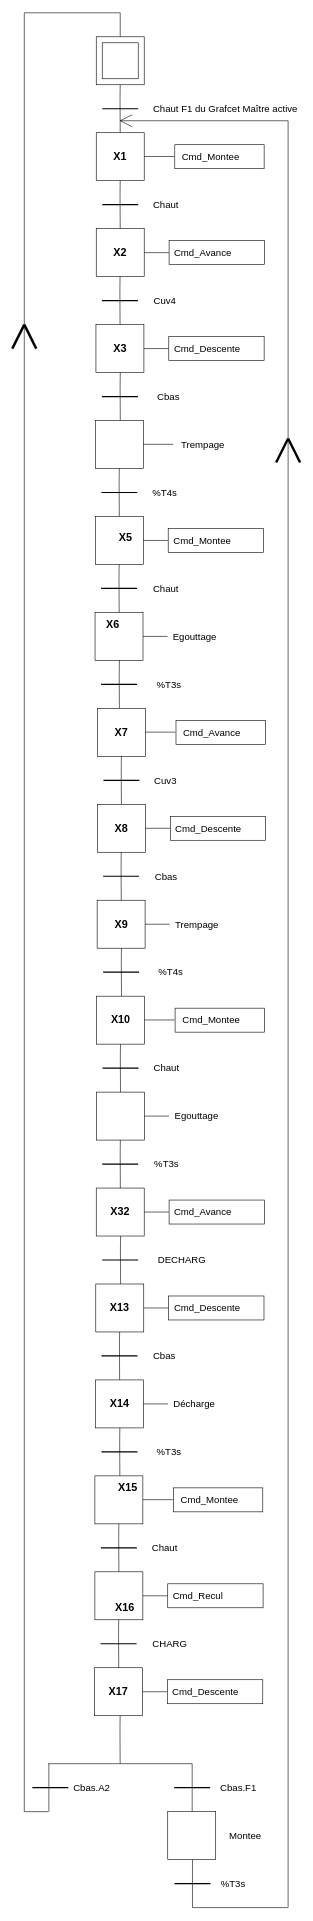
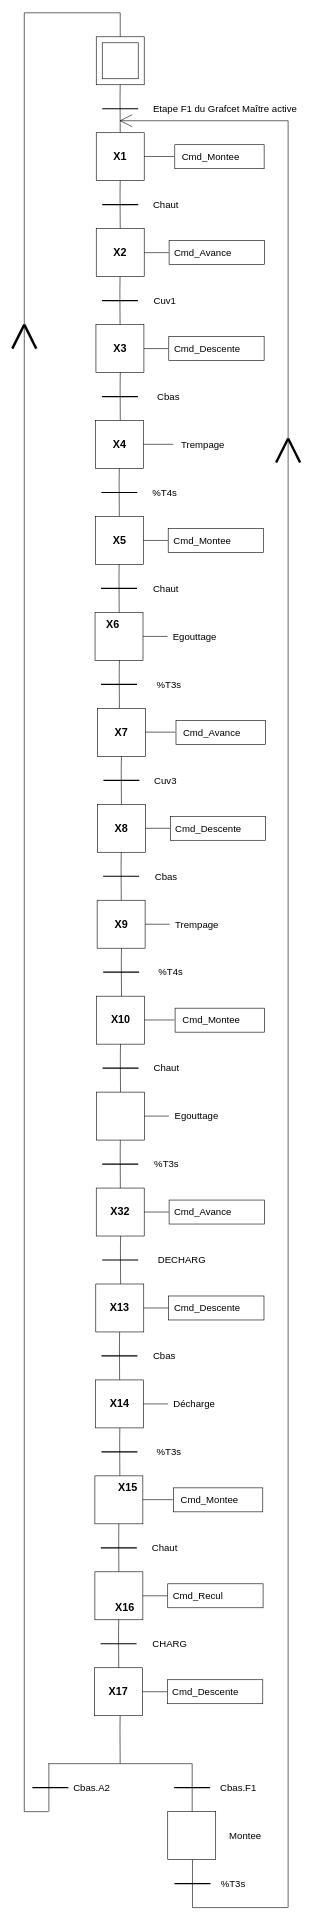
(214, 108) -> (214, 108)
(162, 300) -> (162, 300)
none -> (119, 444)
(125, 537) -> (119, 540)
